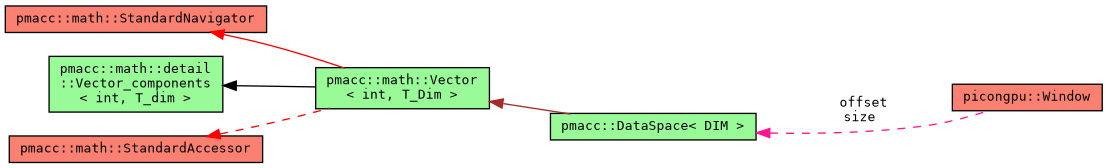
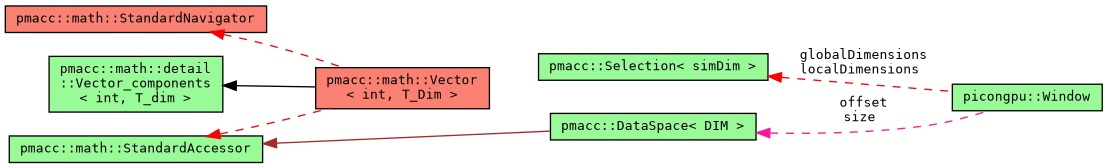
(285, 49) -> (285, 49)
none -> (653, 67)
(403, 88) -> (403, 88)
(1027, 97) -> (1027, 97)
(537, 109) -> (414, 137)
(136, 149) -> (136, 149)
